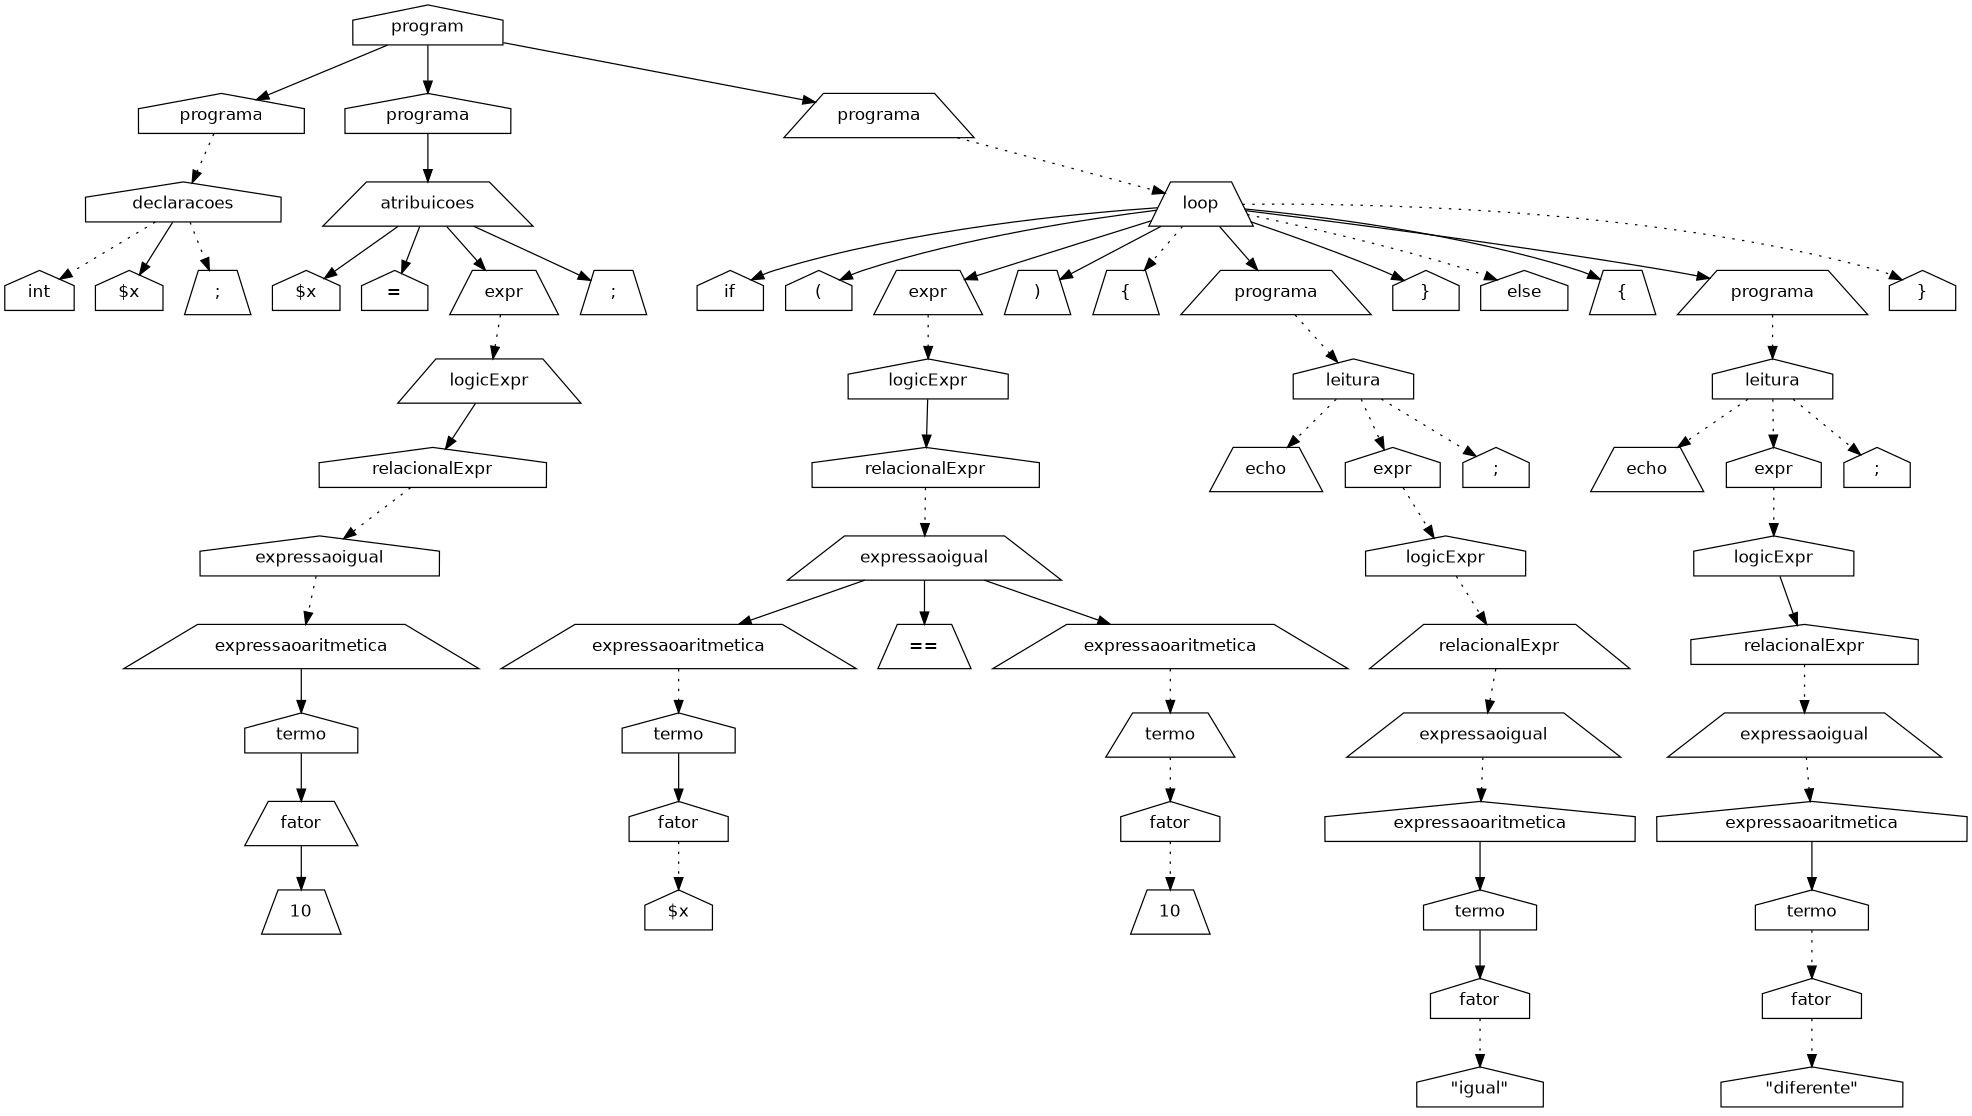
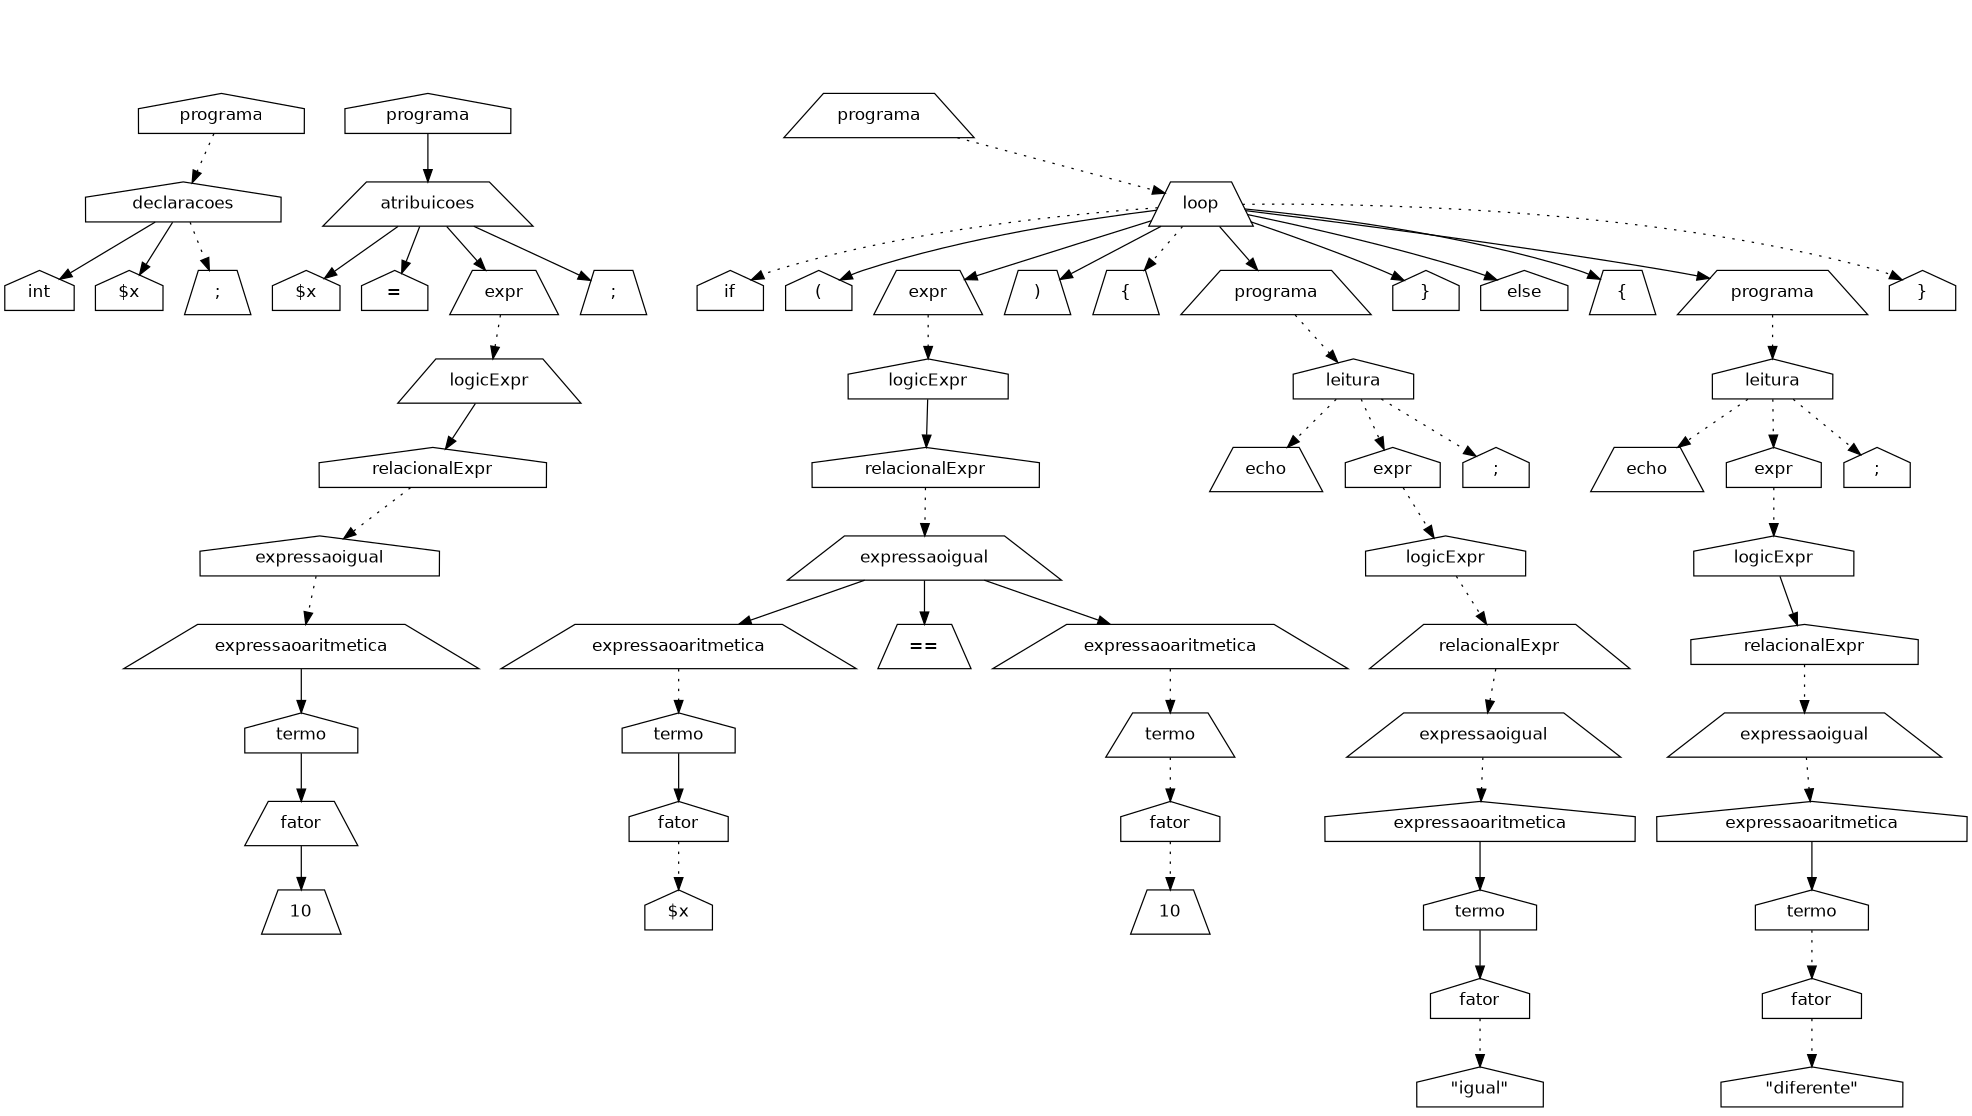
(428, 27) -> none
(958, 230) -> (958, 230)
(1367, 242) -> (1367, 242)
(113, 247) -> (113, 247)
